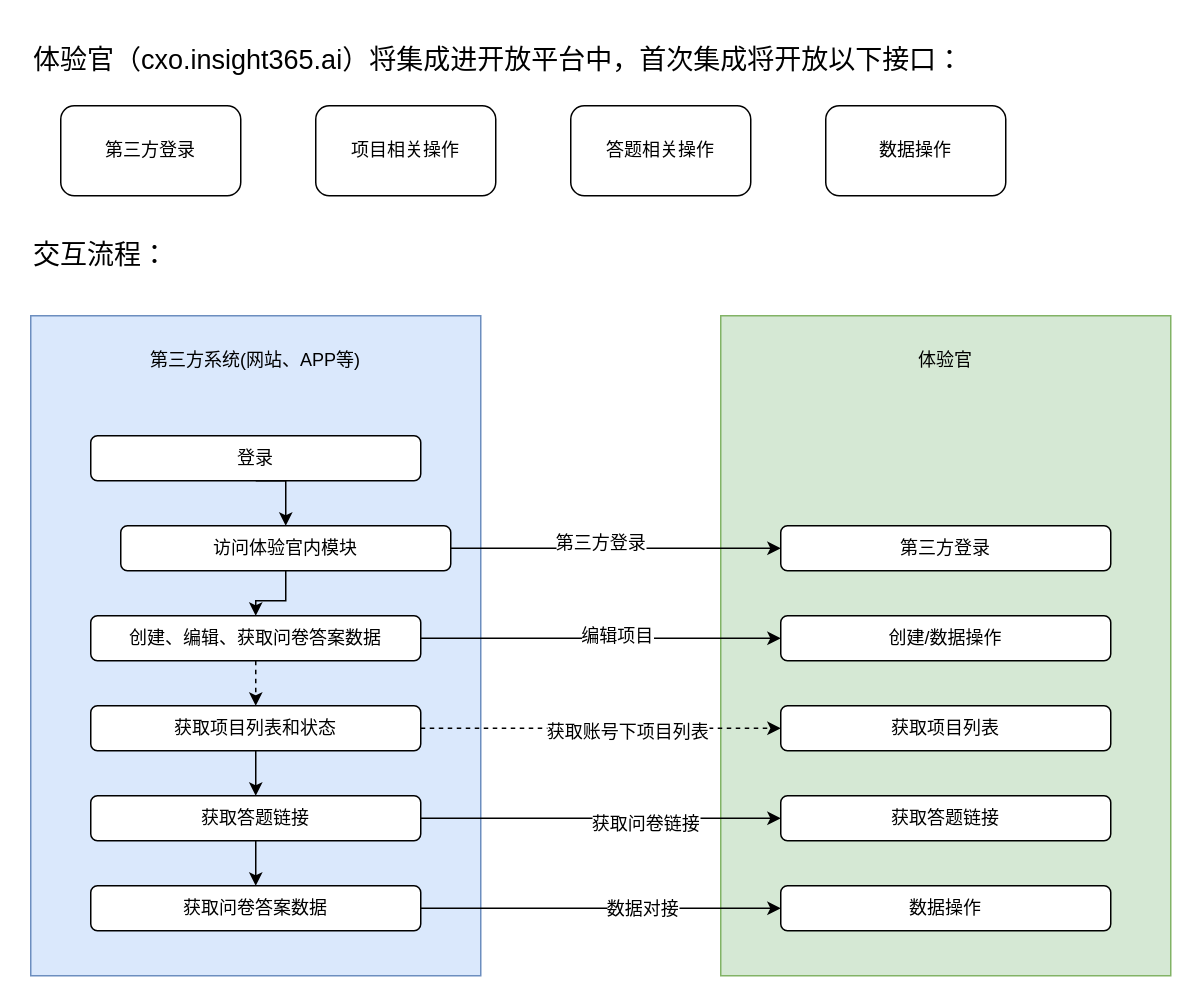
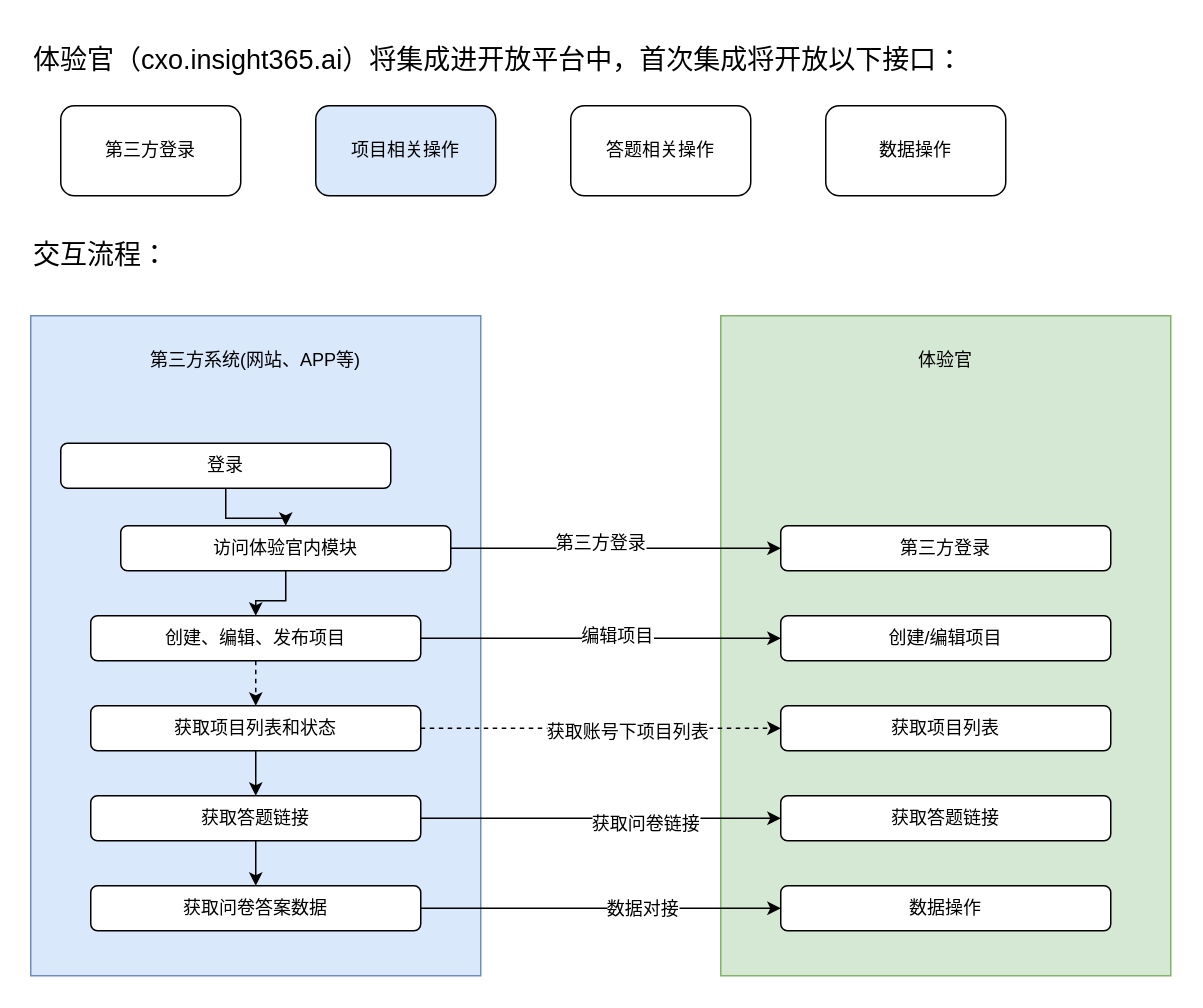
(406, 151) -> (406, 151)
(256, 458) -> (226, 466)
(256, 638) -> (256, 638)
(946, 638) -> (946, 638)
